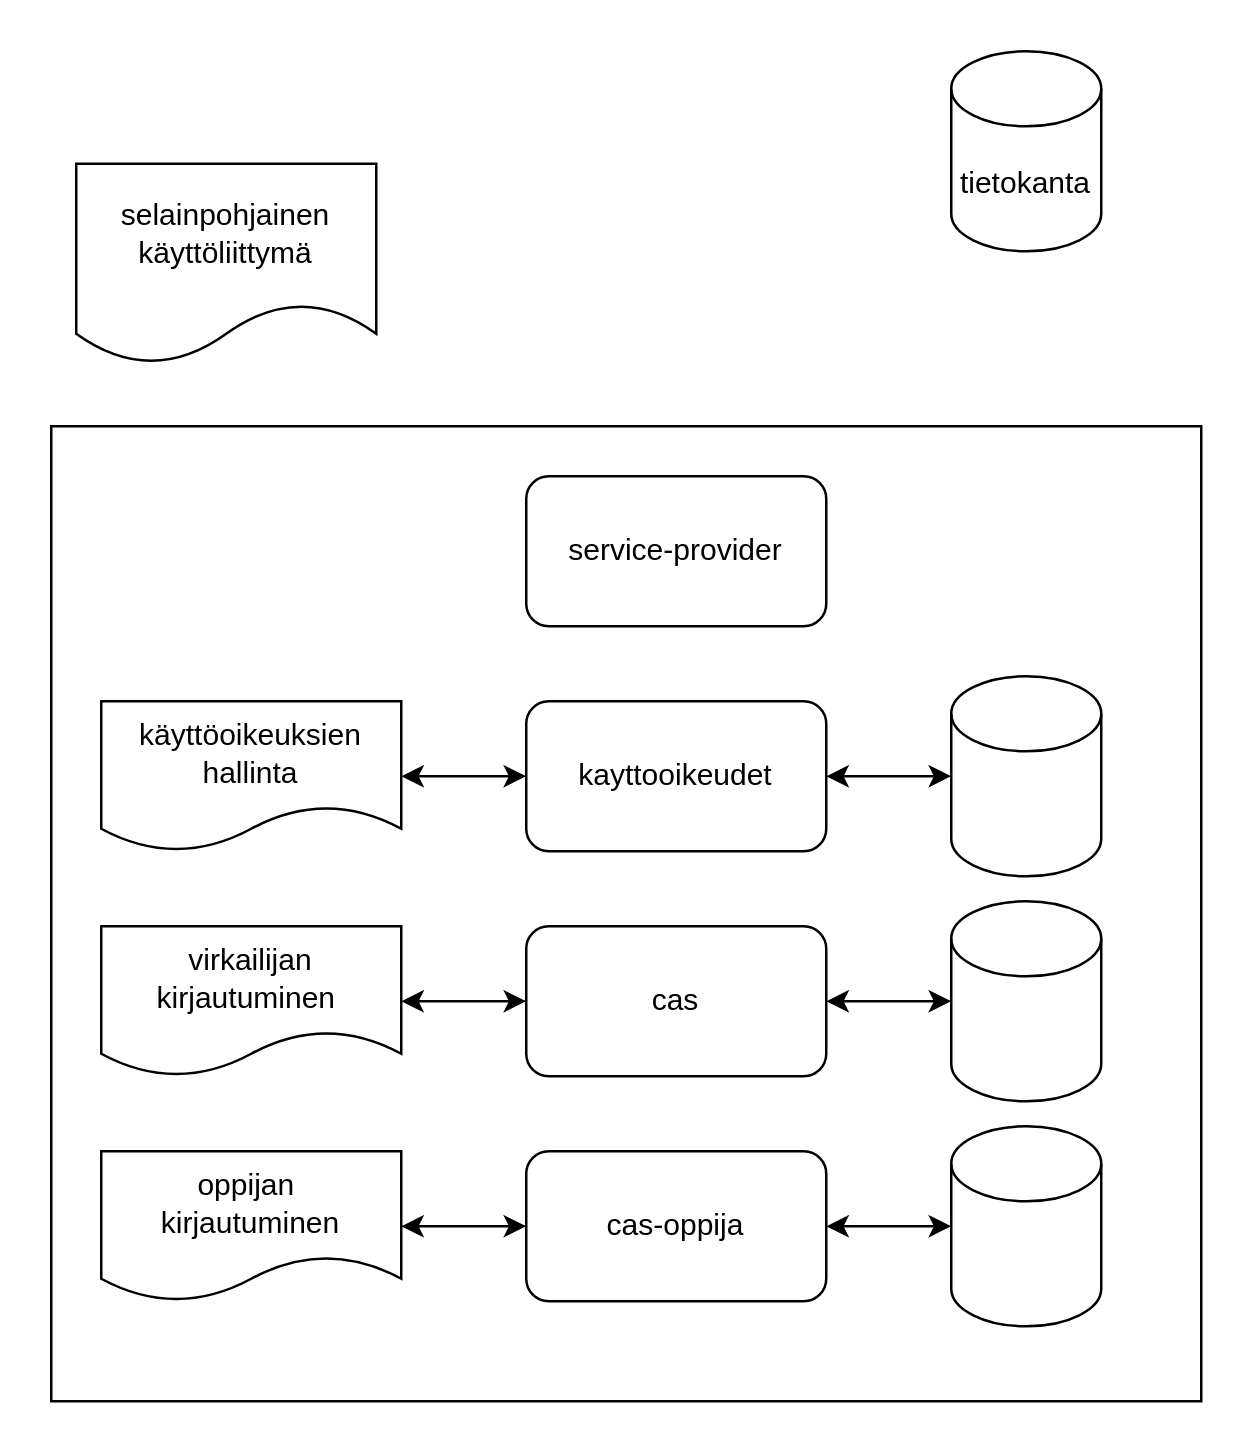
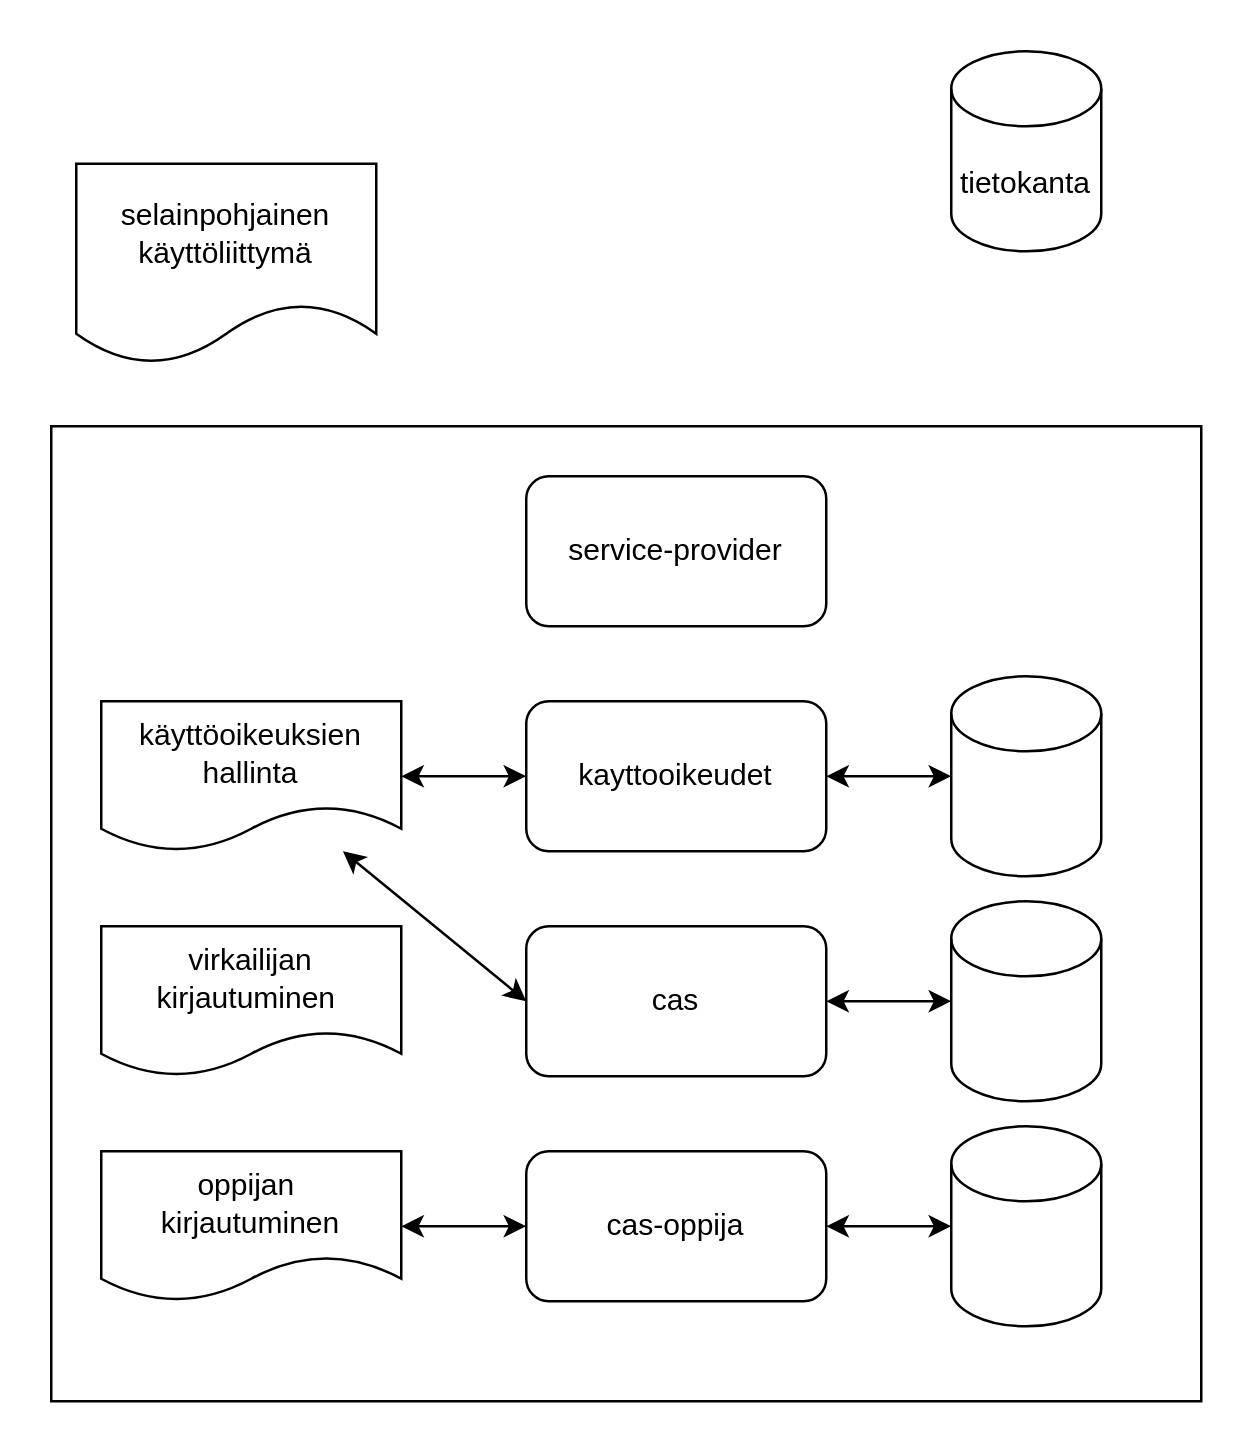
(464, 1001) -> (435, 927)
